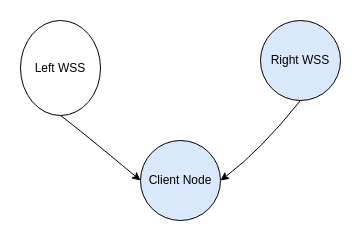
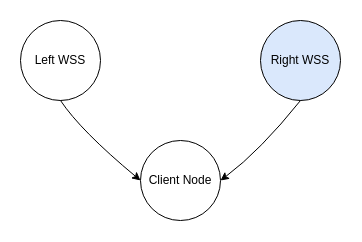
(61, 68) -> (61, 61)
(181, 181) -> (181, 181)
